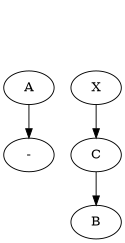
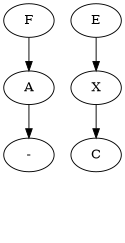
none -> (29, 21)
none -> (96, 21)
(96, 222) -> none
